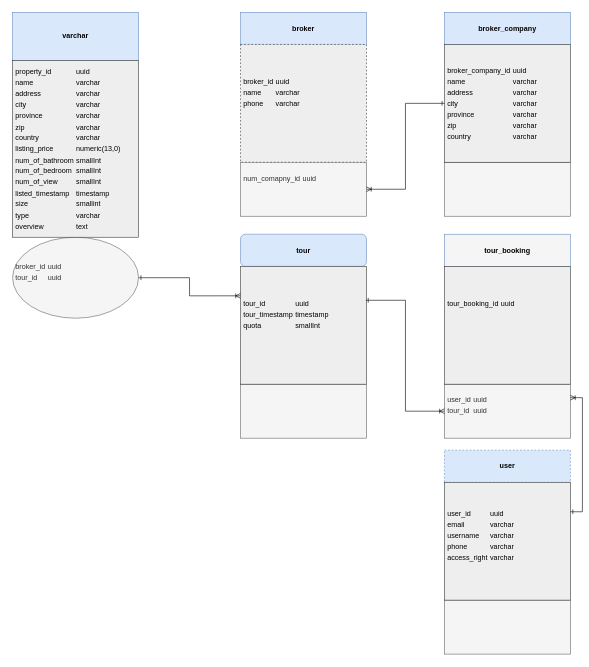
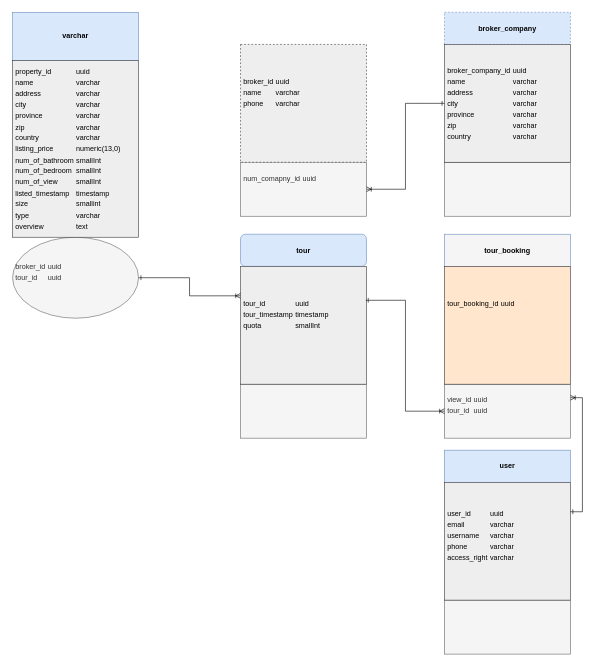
(303, 28) -> none
(507, 28) -> (507, 28)
(507, 325) -> (507, 325)
(466, 411) -> (466, 411)
(507, 466) -> (507, 466)
